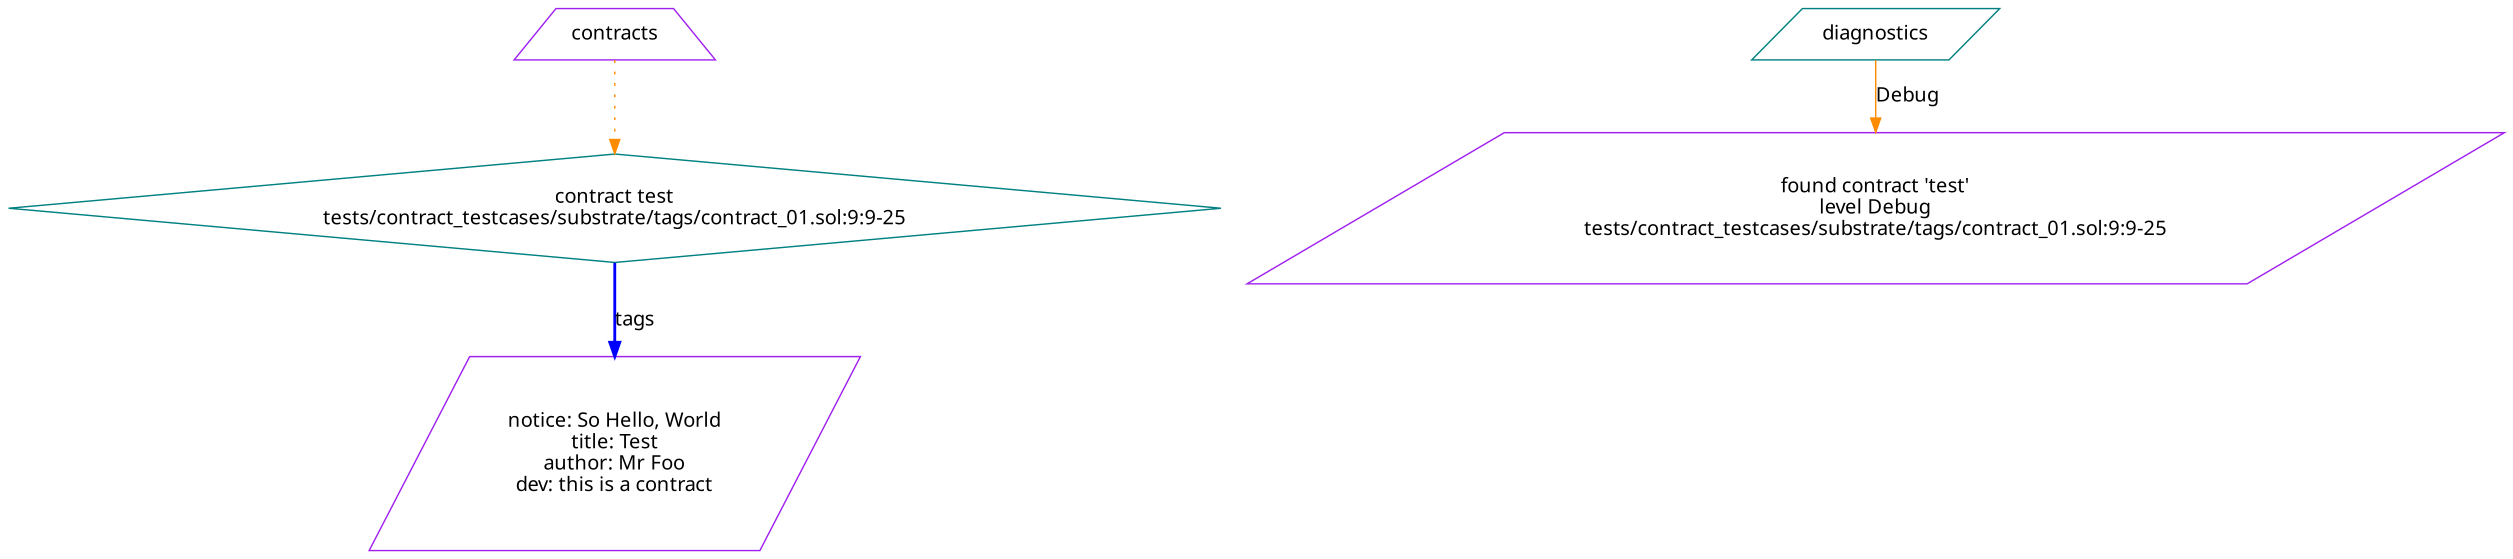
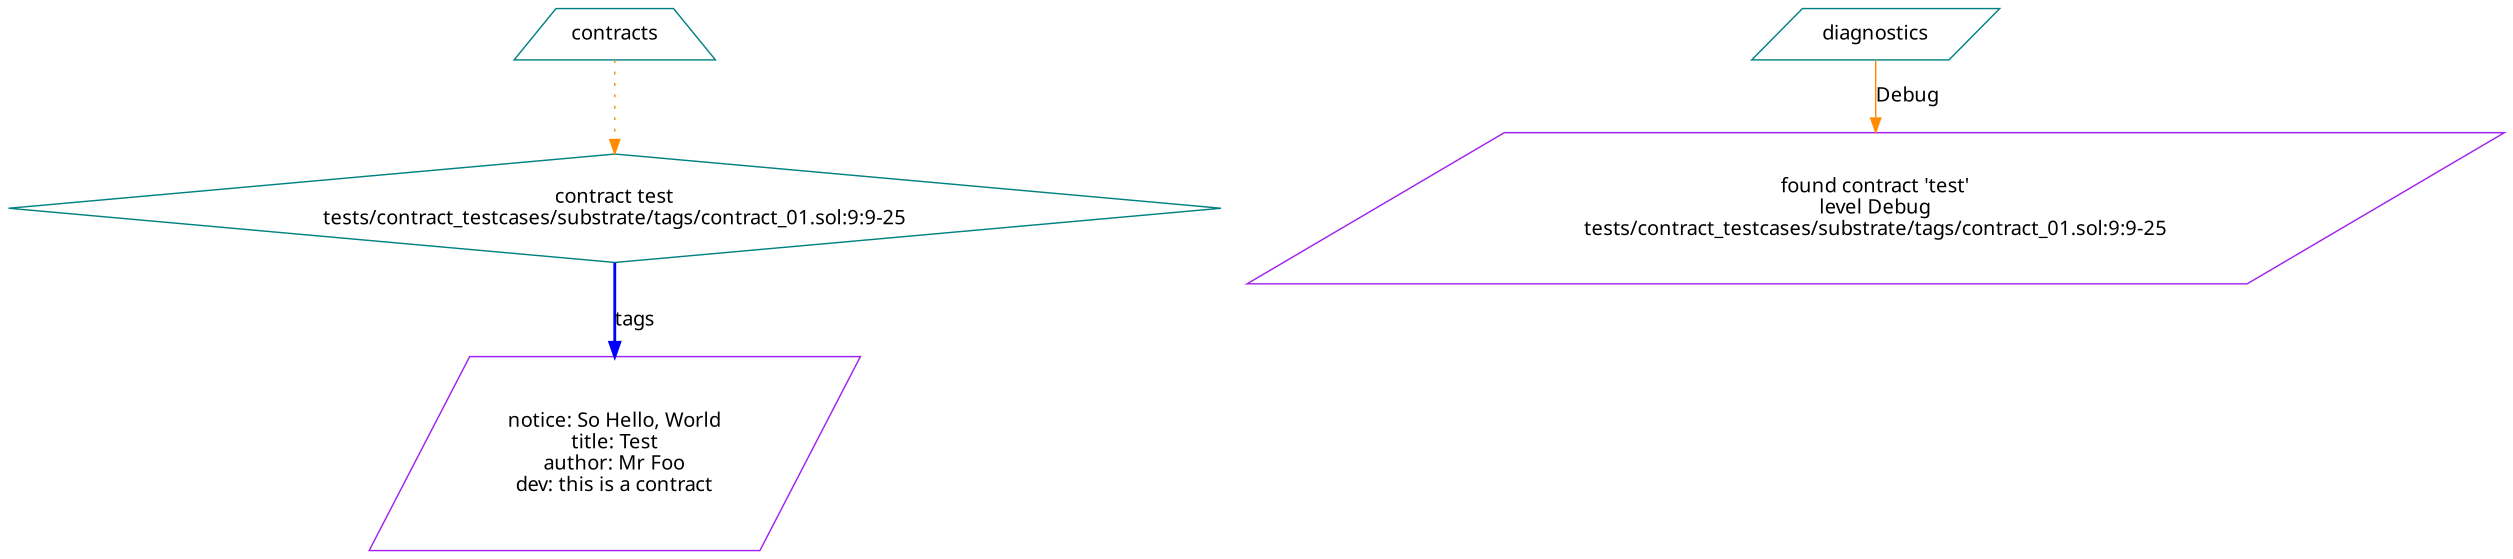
(615, 34) -> (615, 34)
